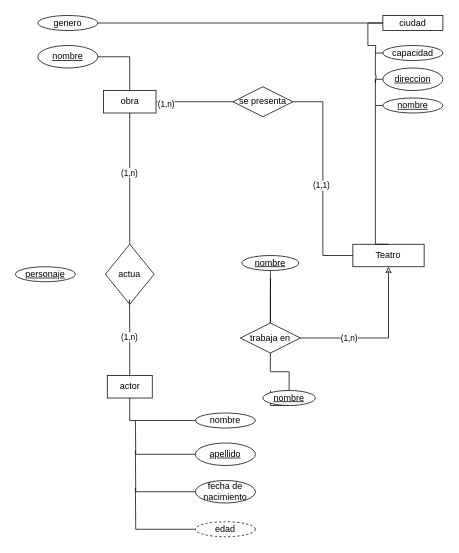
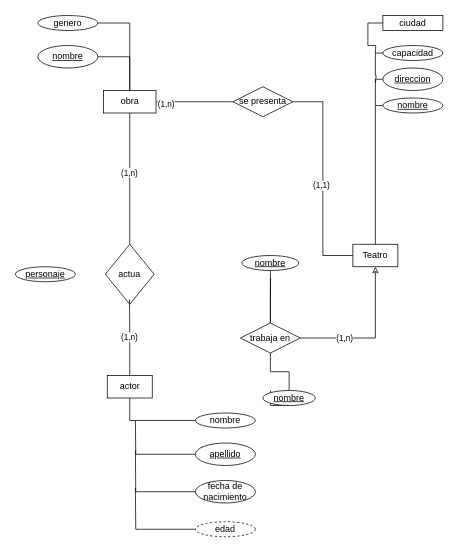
(246, 23) -> (130, 37)
(389, 255) -> (375, 255)
